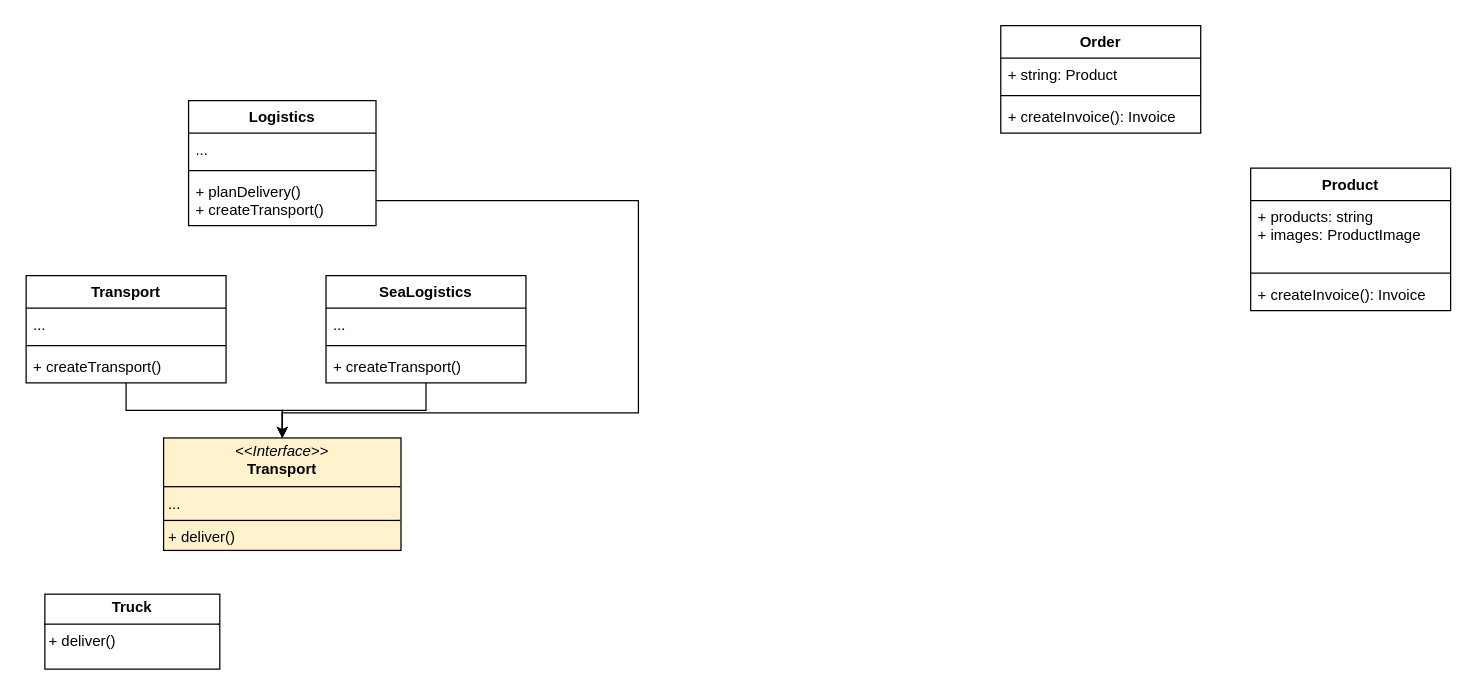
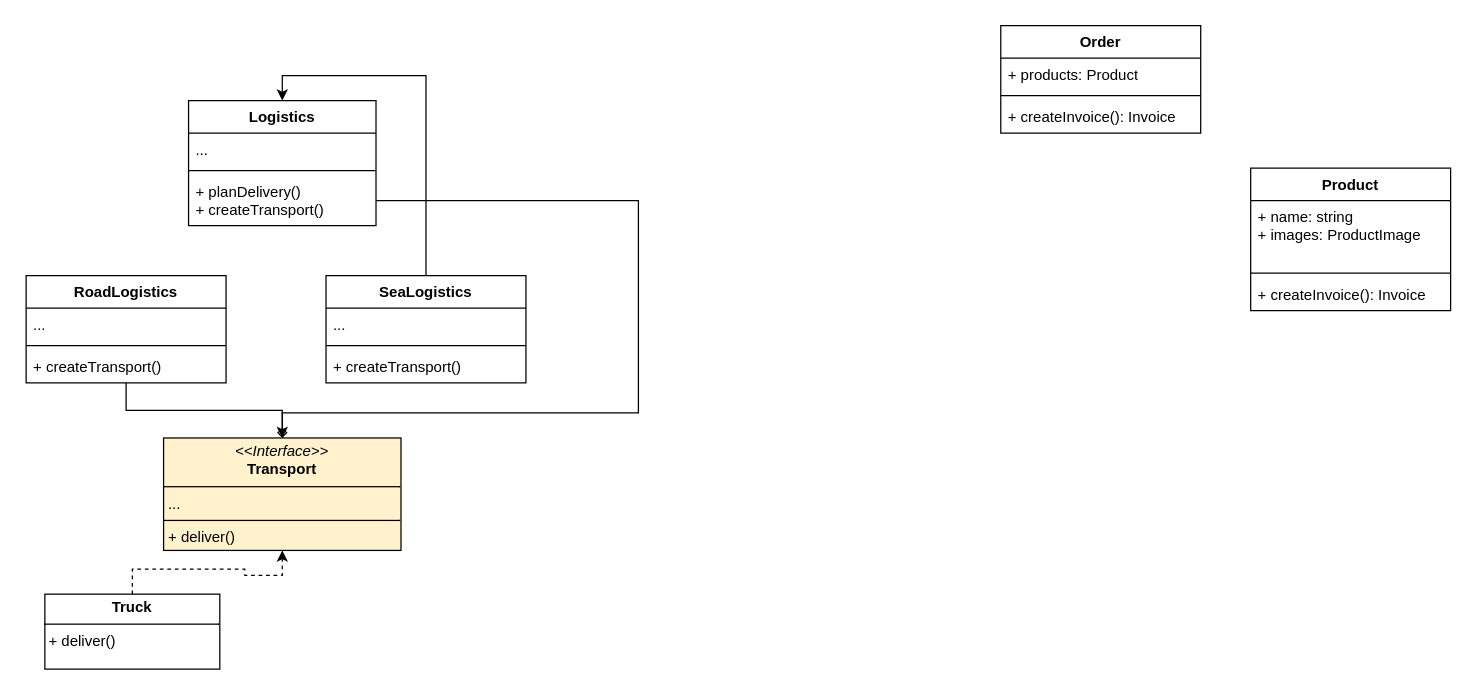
(1072, 76) -> (1082, 76)
(1343, 227) -> (1343, 227)
(126, 293) -> (126, 293)
(426, 397) -> (426, 96)
(282, 433) -> (427, 201)
none -> (205, 569)
